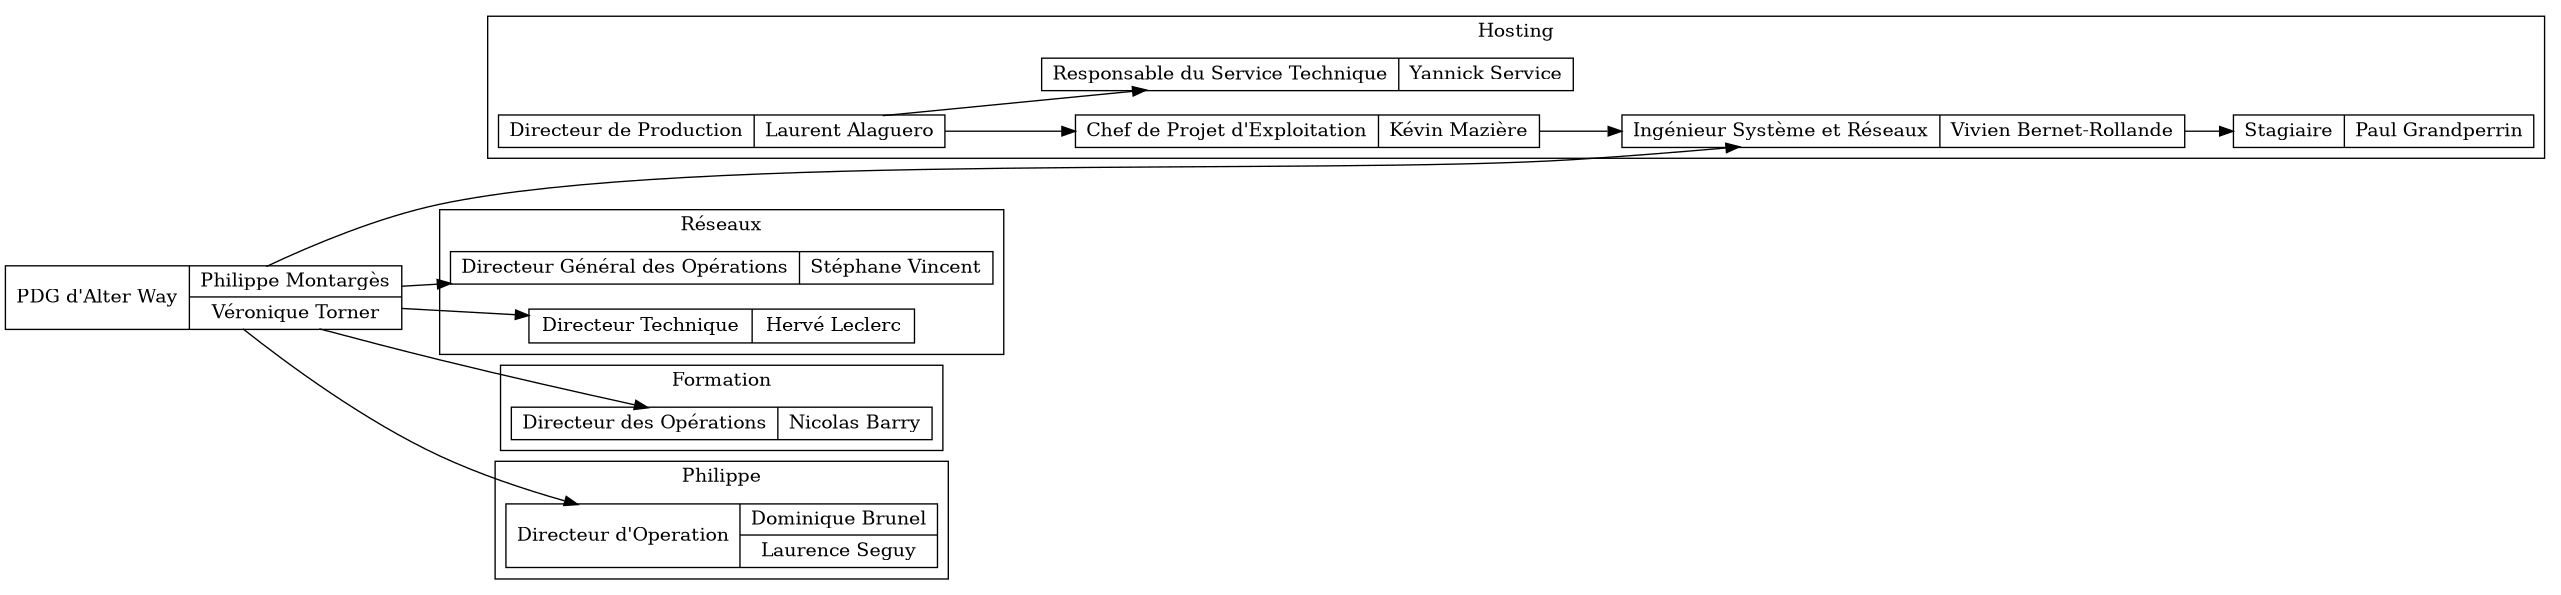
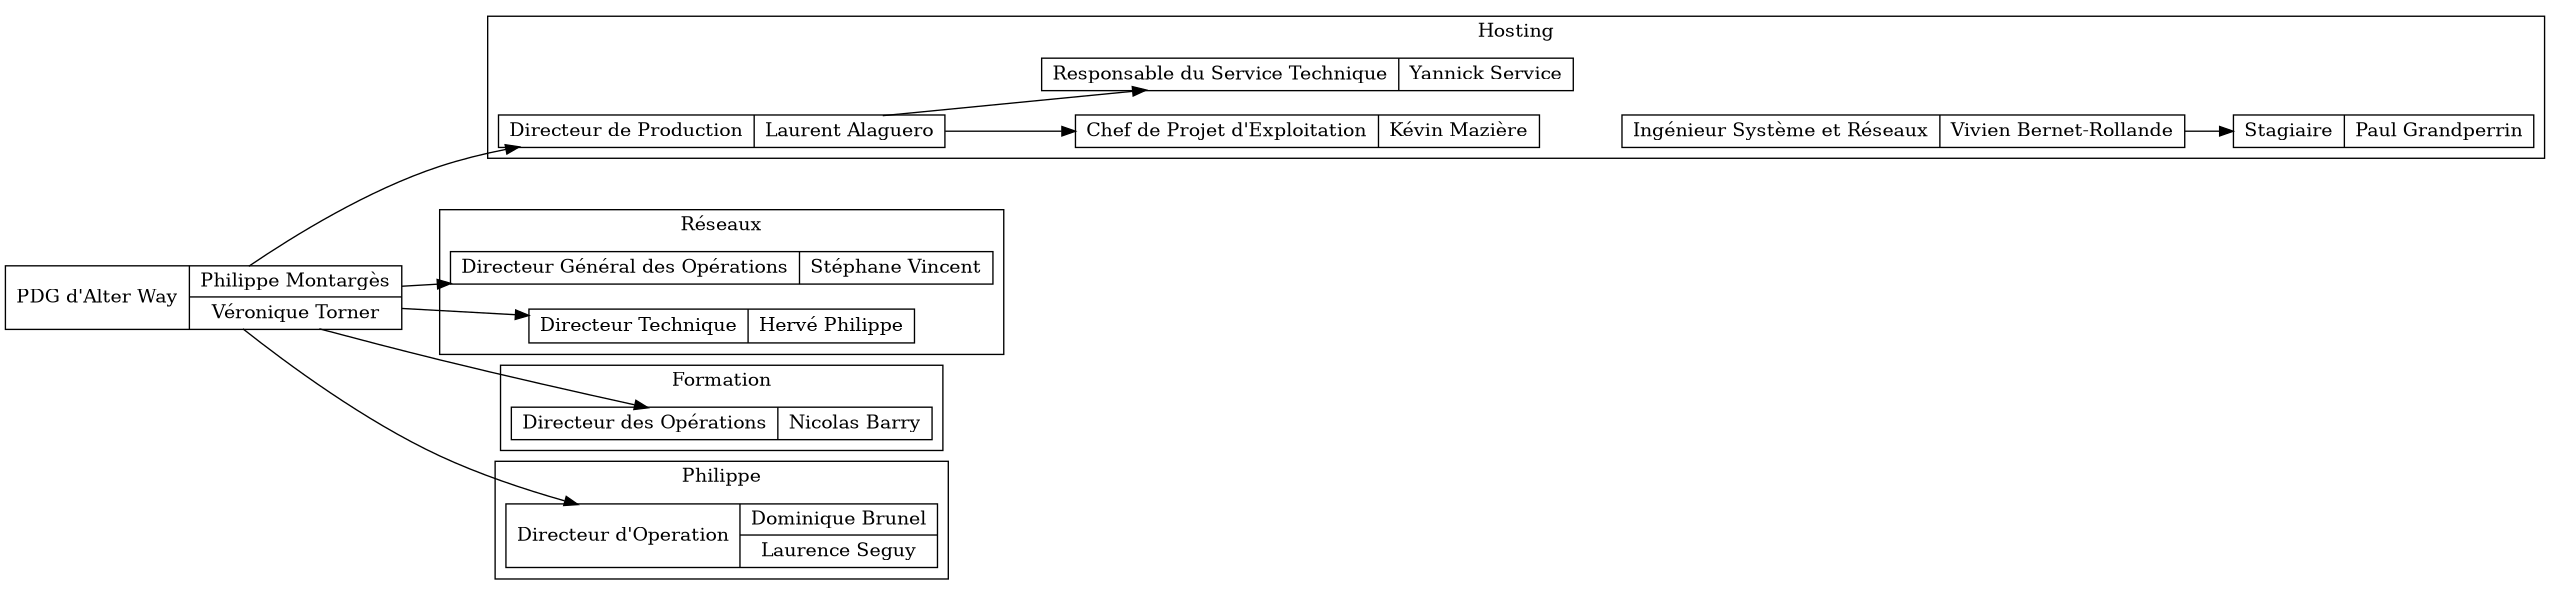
(1574, 131) -> none
(990, 169) -> (372, 195)
(833, 325) -> (831, 325)
